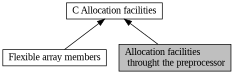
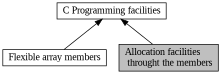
(114, 11) -> (112, 11)
(175, 58) -> (169, 58)
